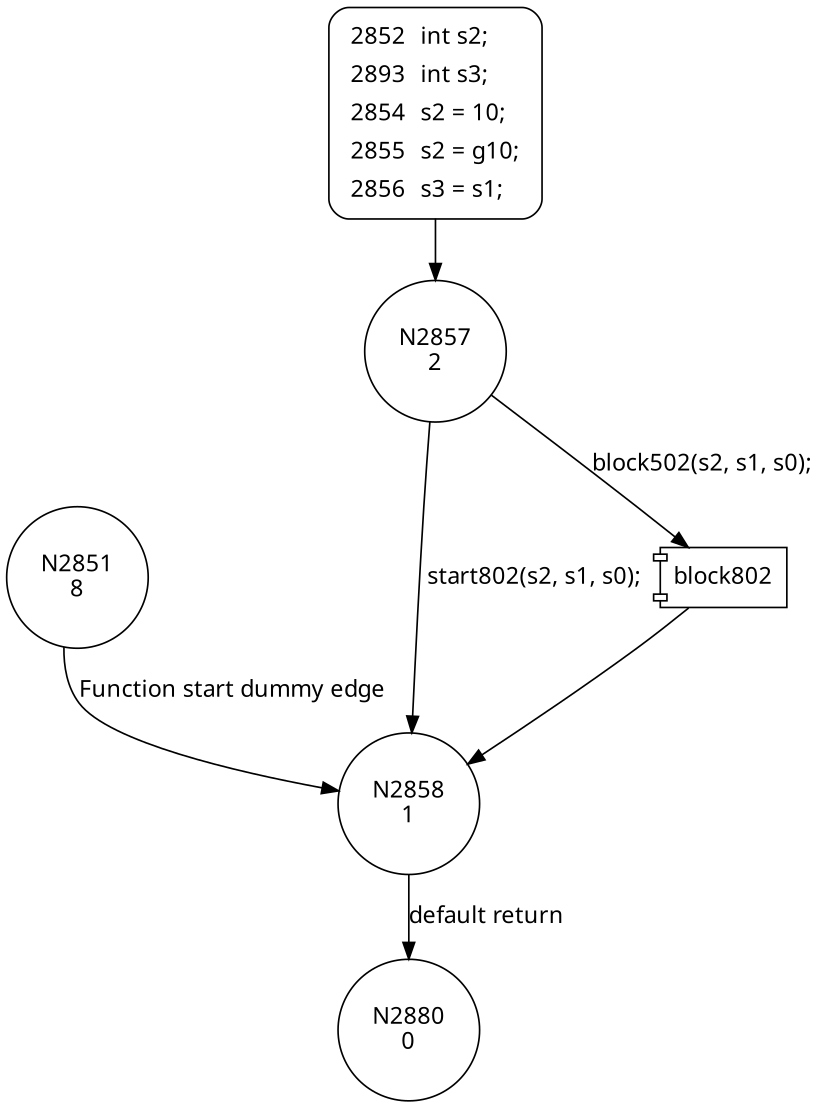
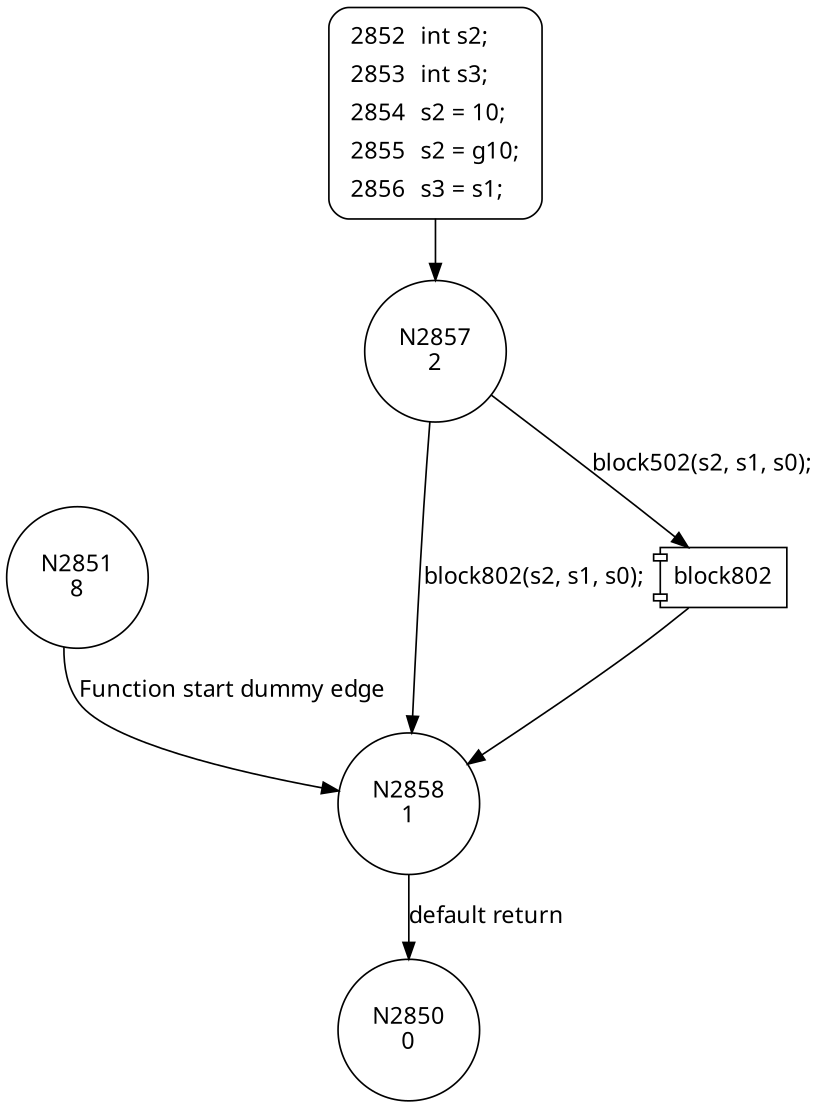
(379, 75) -> (379, 75)
(535, 577) -> (535, 577)
(409, 1030) -> (409, 1030)
